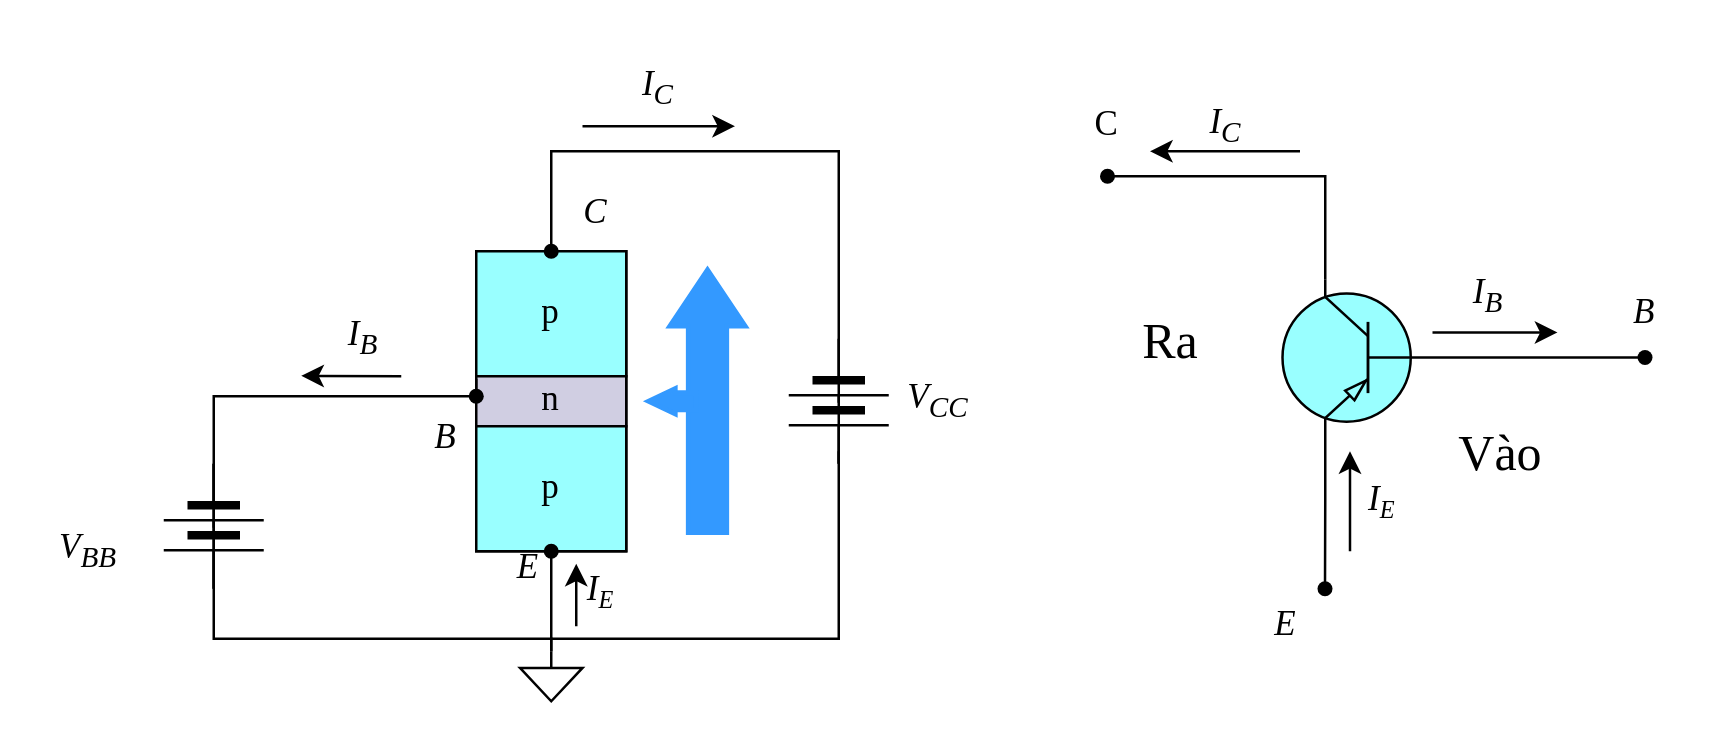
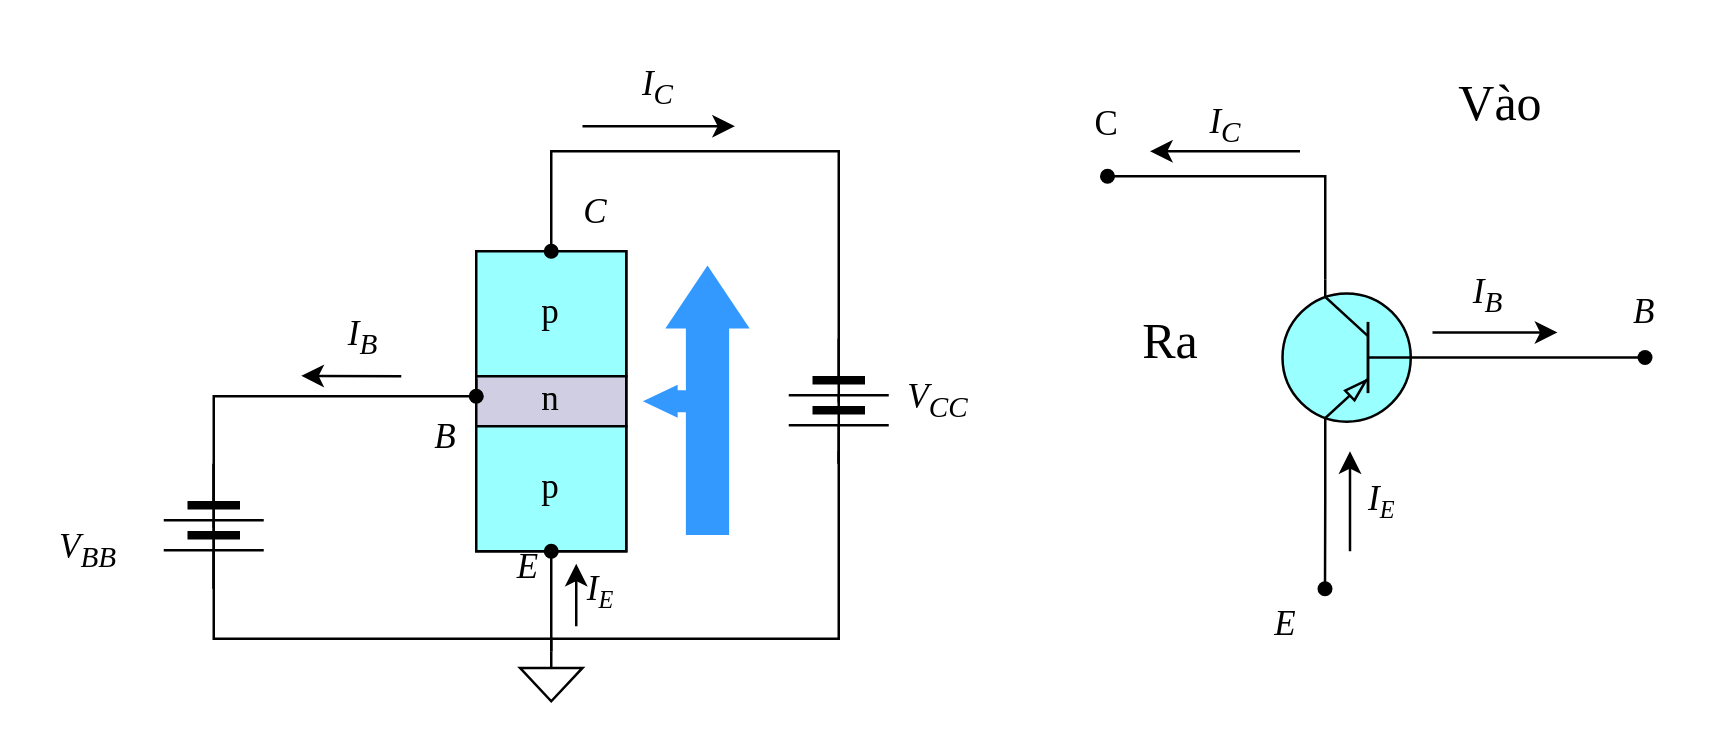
(1500, 451) -> (1500, 101)
